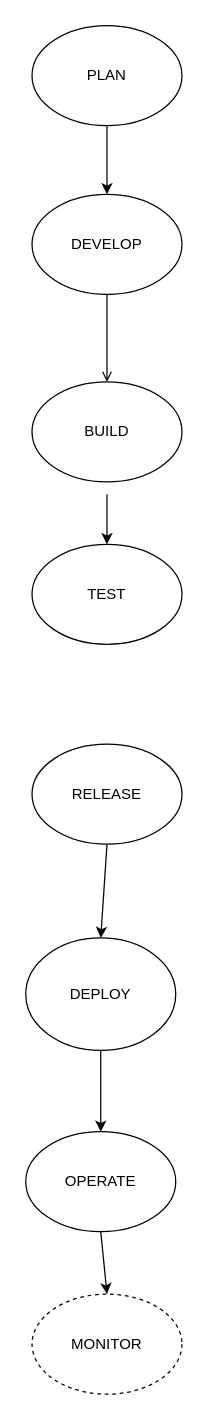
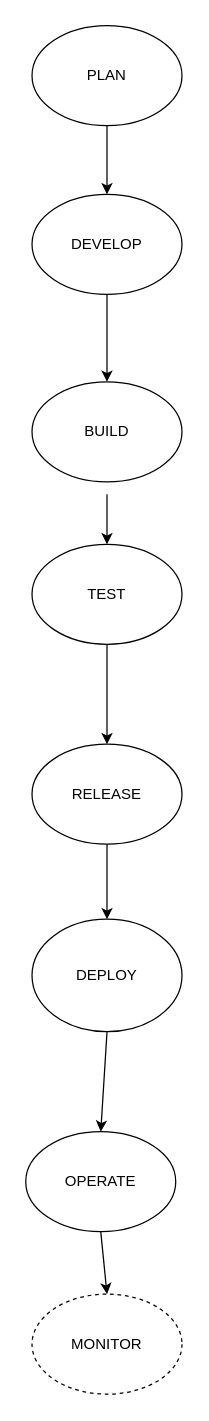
(107, 373) -> (107, 372)
none -> (107, 690)
(101, 994) -> (107, 976)
